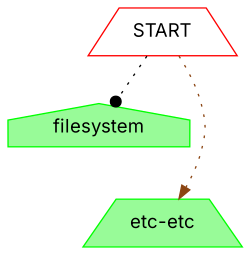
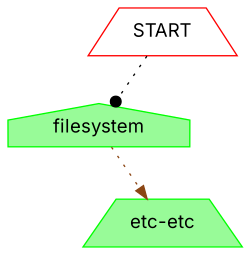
(205, 121) -> (126, 168)
